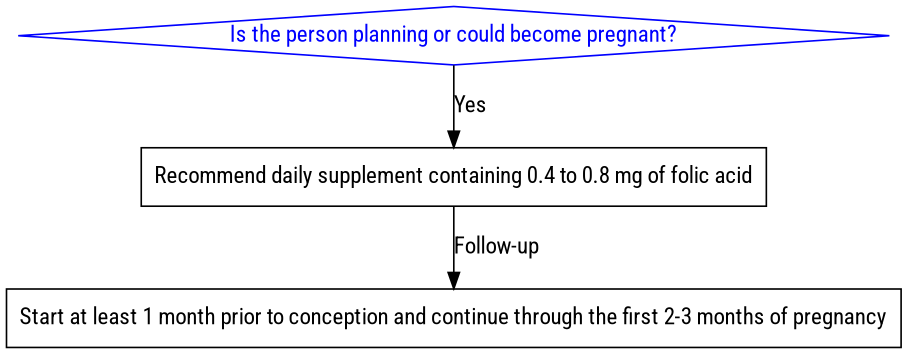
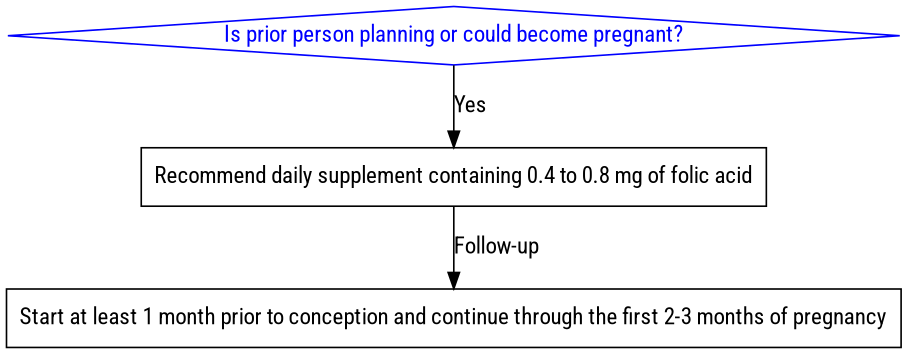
(454, 36) -> (454, 36)
